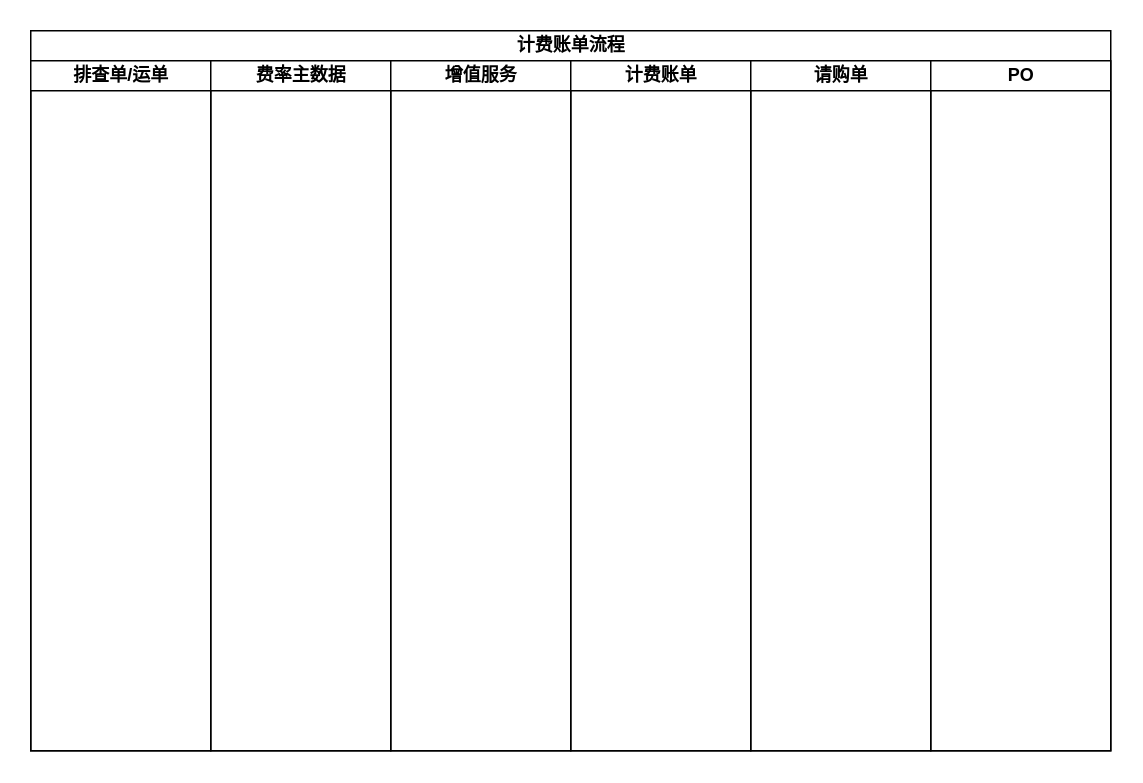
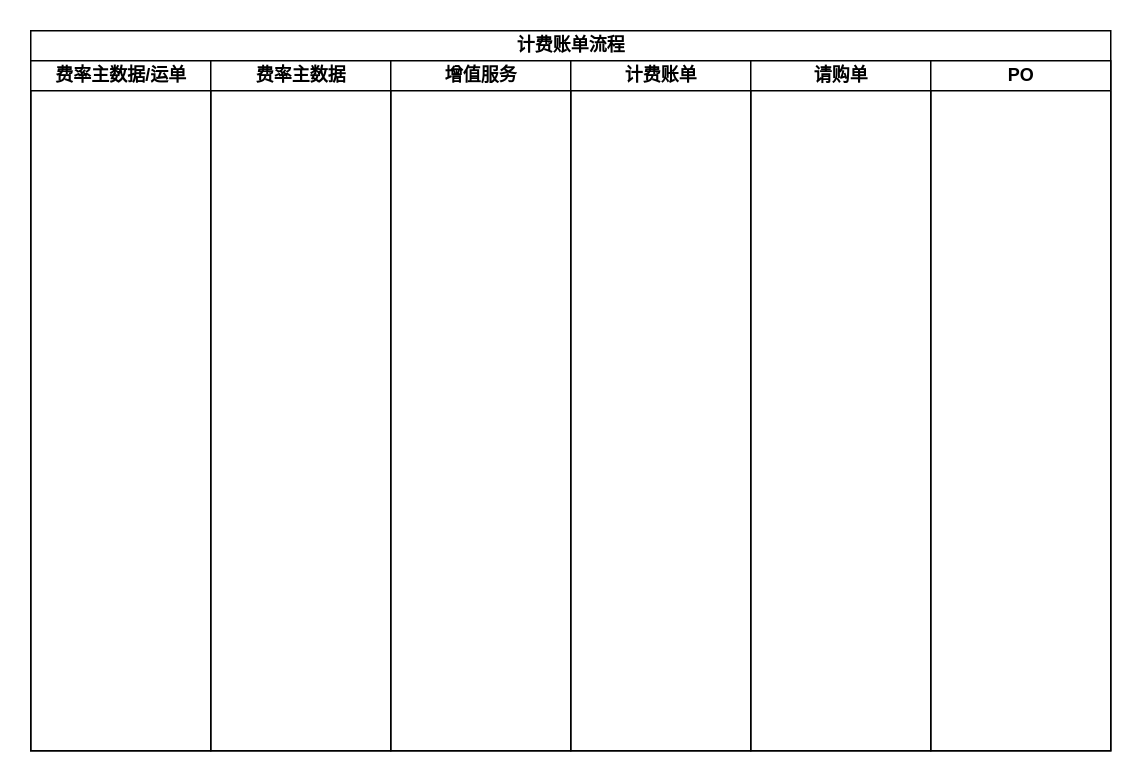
(122, 76) -> (122, 76)
